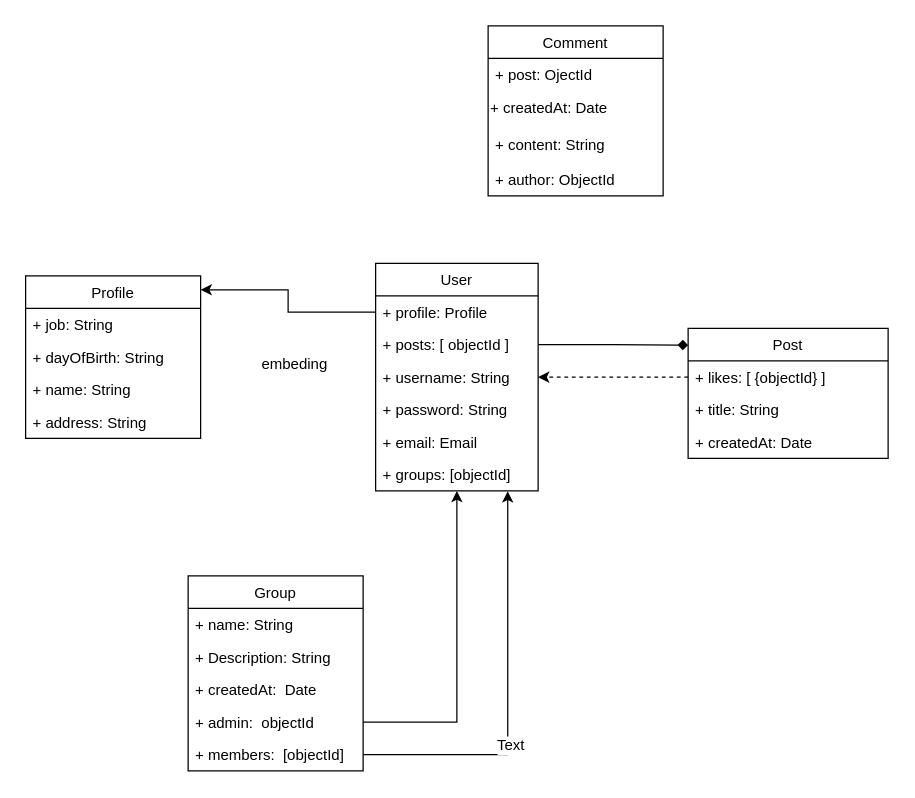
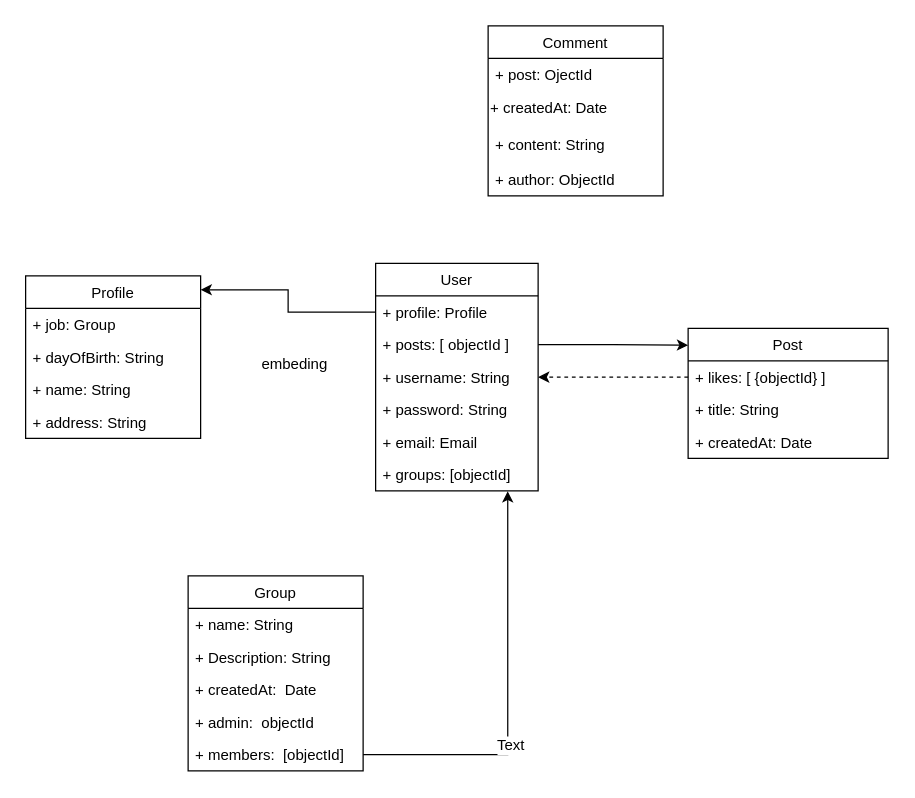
(79, 325) -> (77, 325)
(677, 345) -> (678, 345)
(457, 657) -> none
